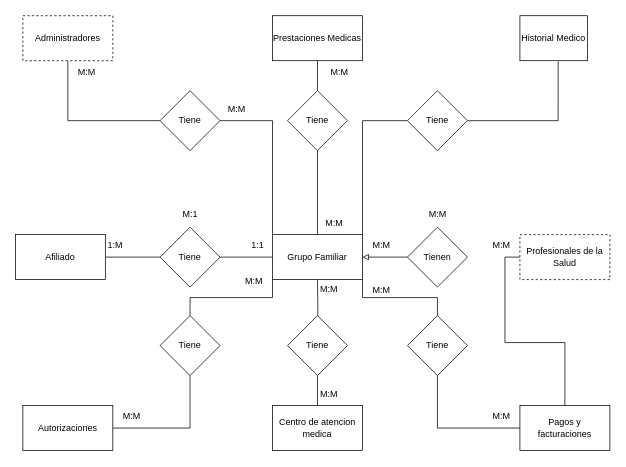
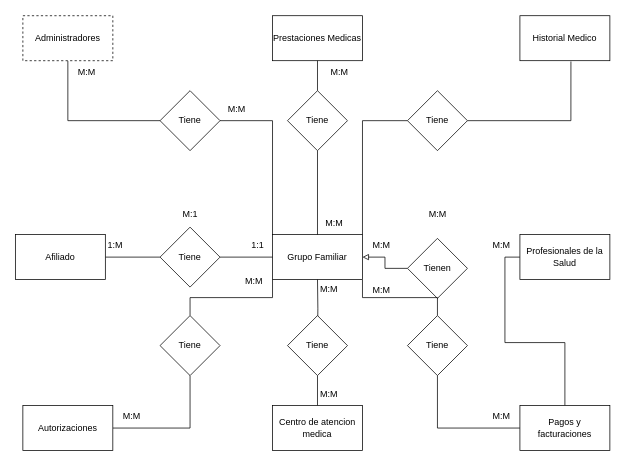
(554, 38) -> (565, 38)
(438, 257) -> (438, 268)
(565, 257) -> (565, 257)
